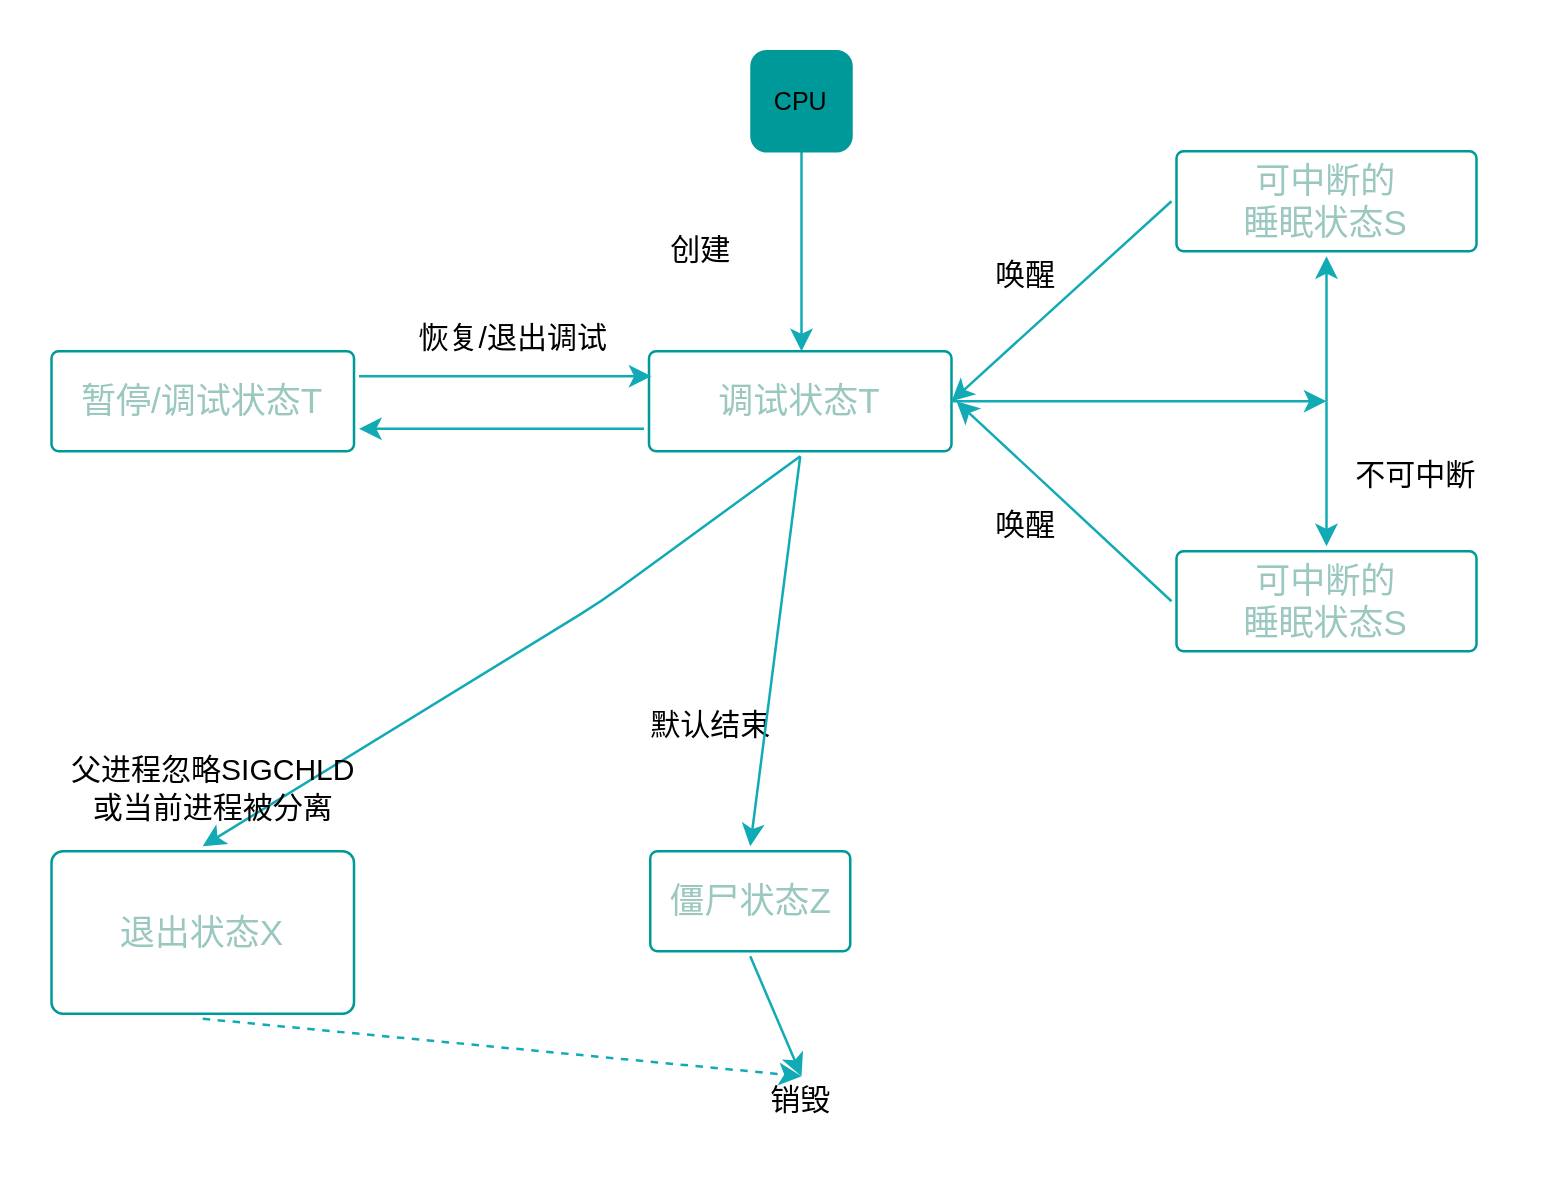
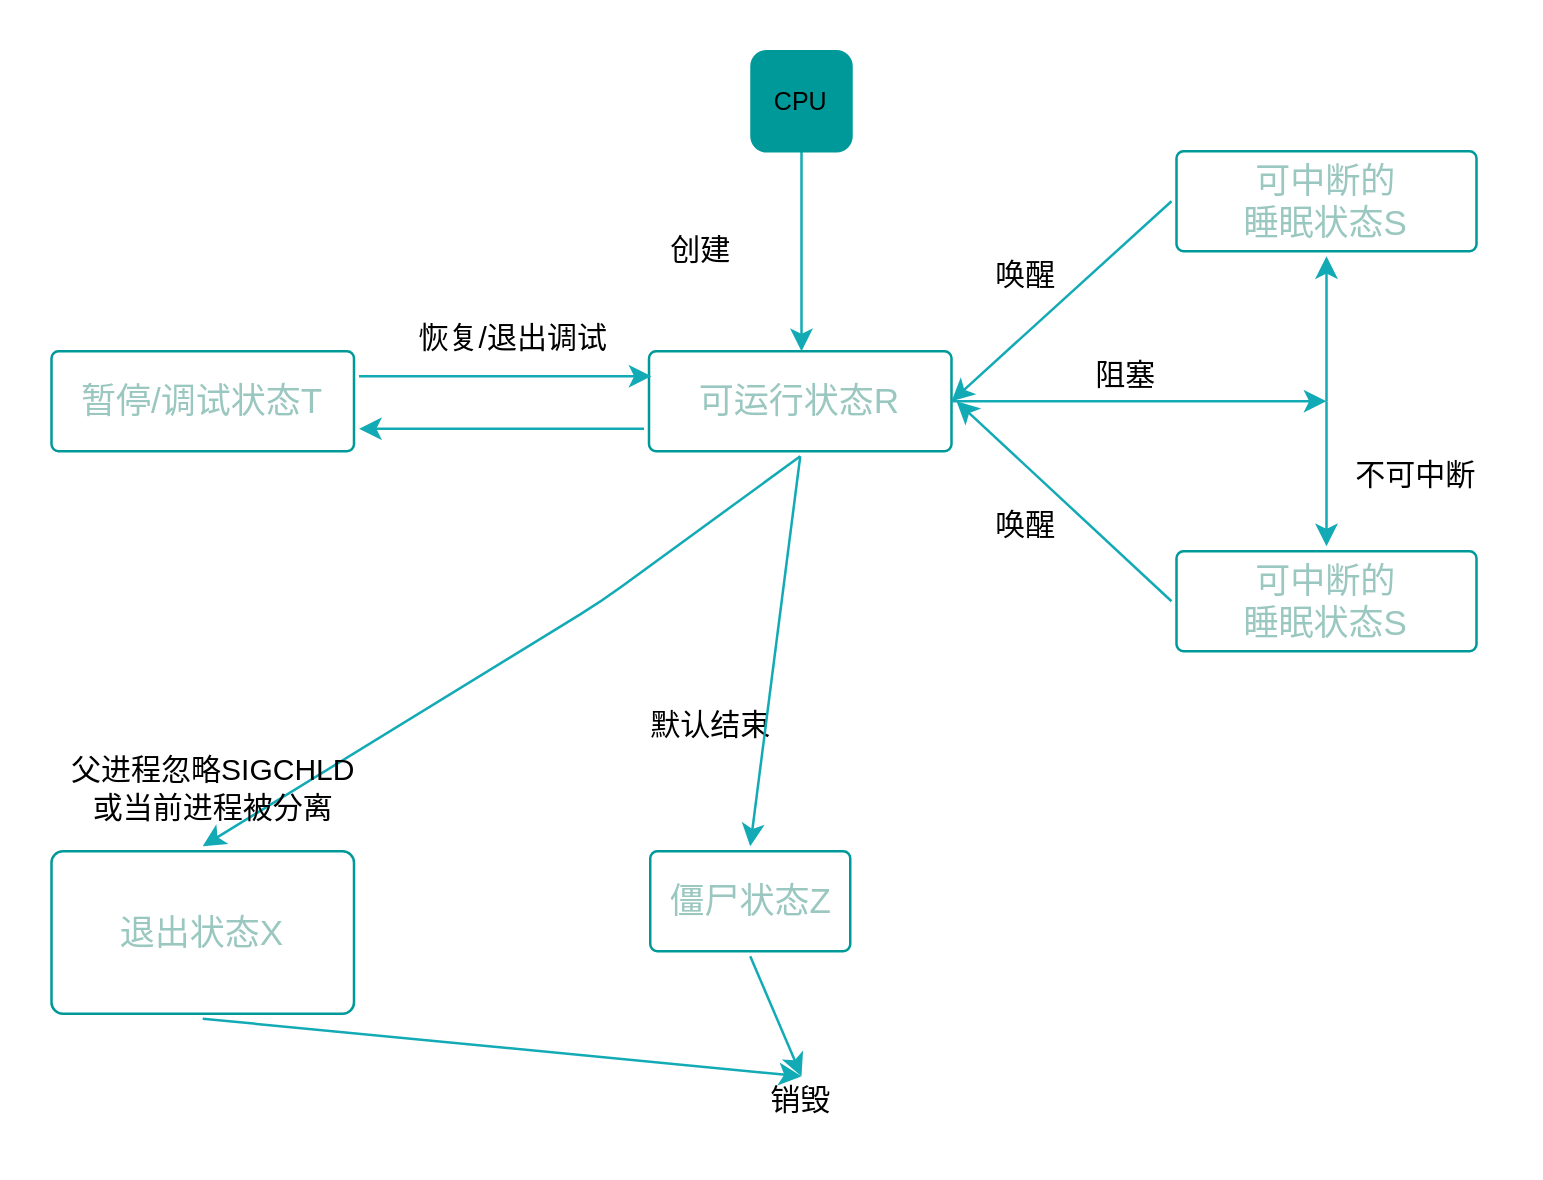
none -> (1126, 376)
(800, 401) -> (800, 401)
(496, 1047) -> (496, 1047)
